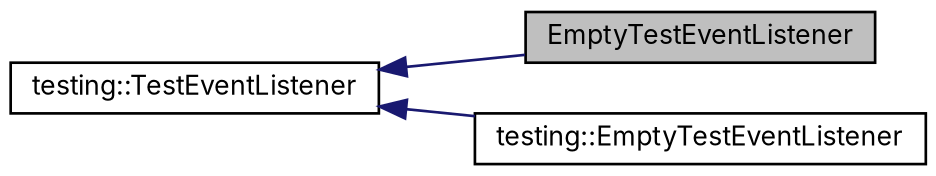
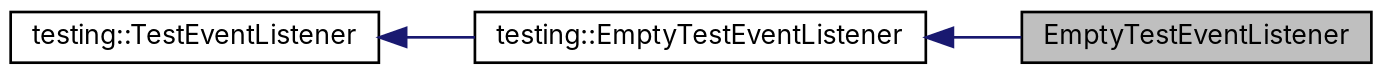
(466, 61) -> (987, 37)
